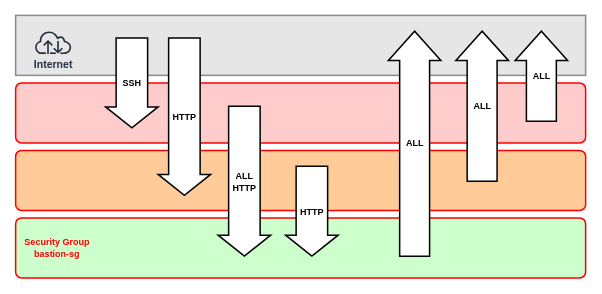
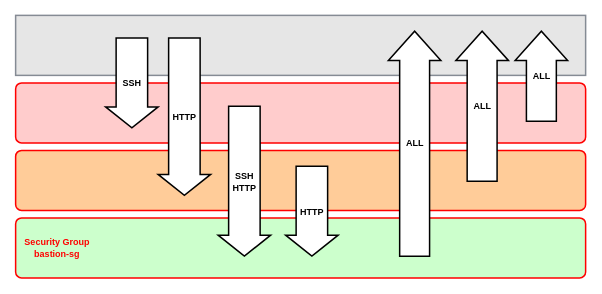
(53, 42) -> none
(245, 181) -> (245, 181)
